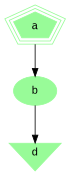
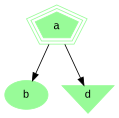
(35, 120) -> (73, 61)
